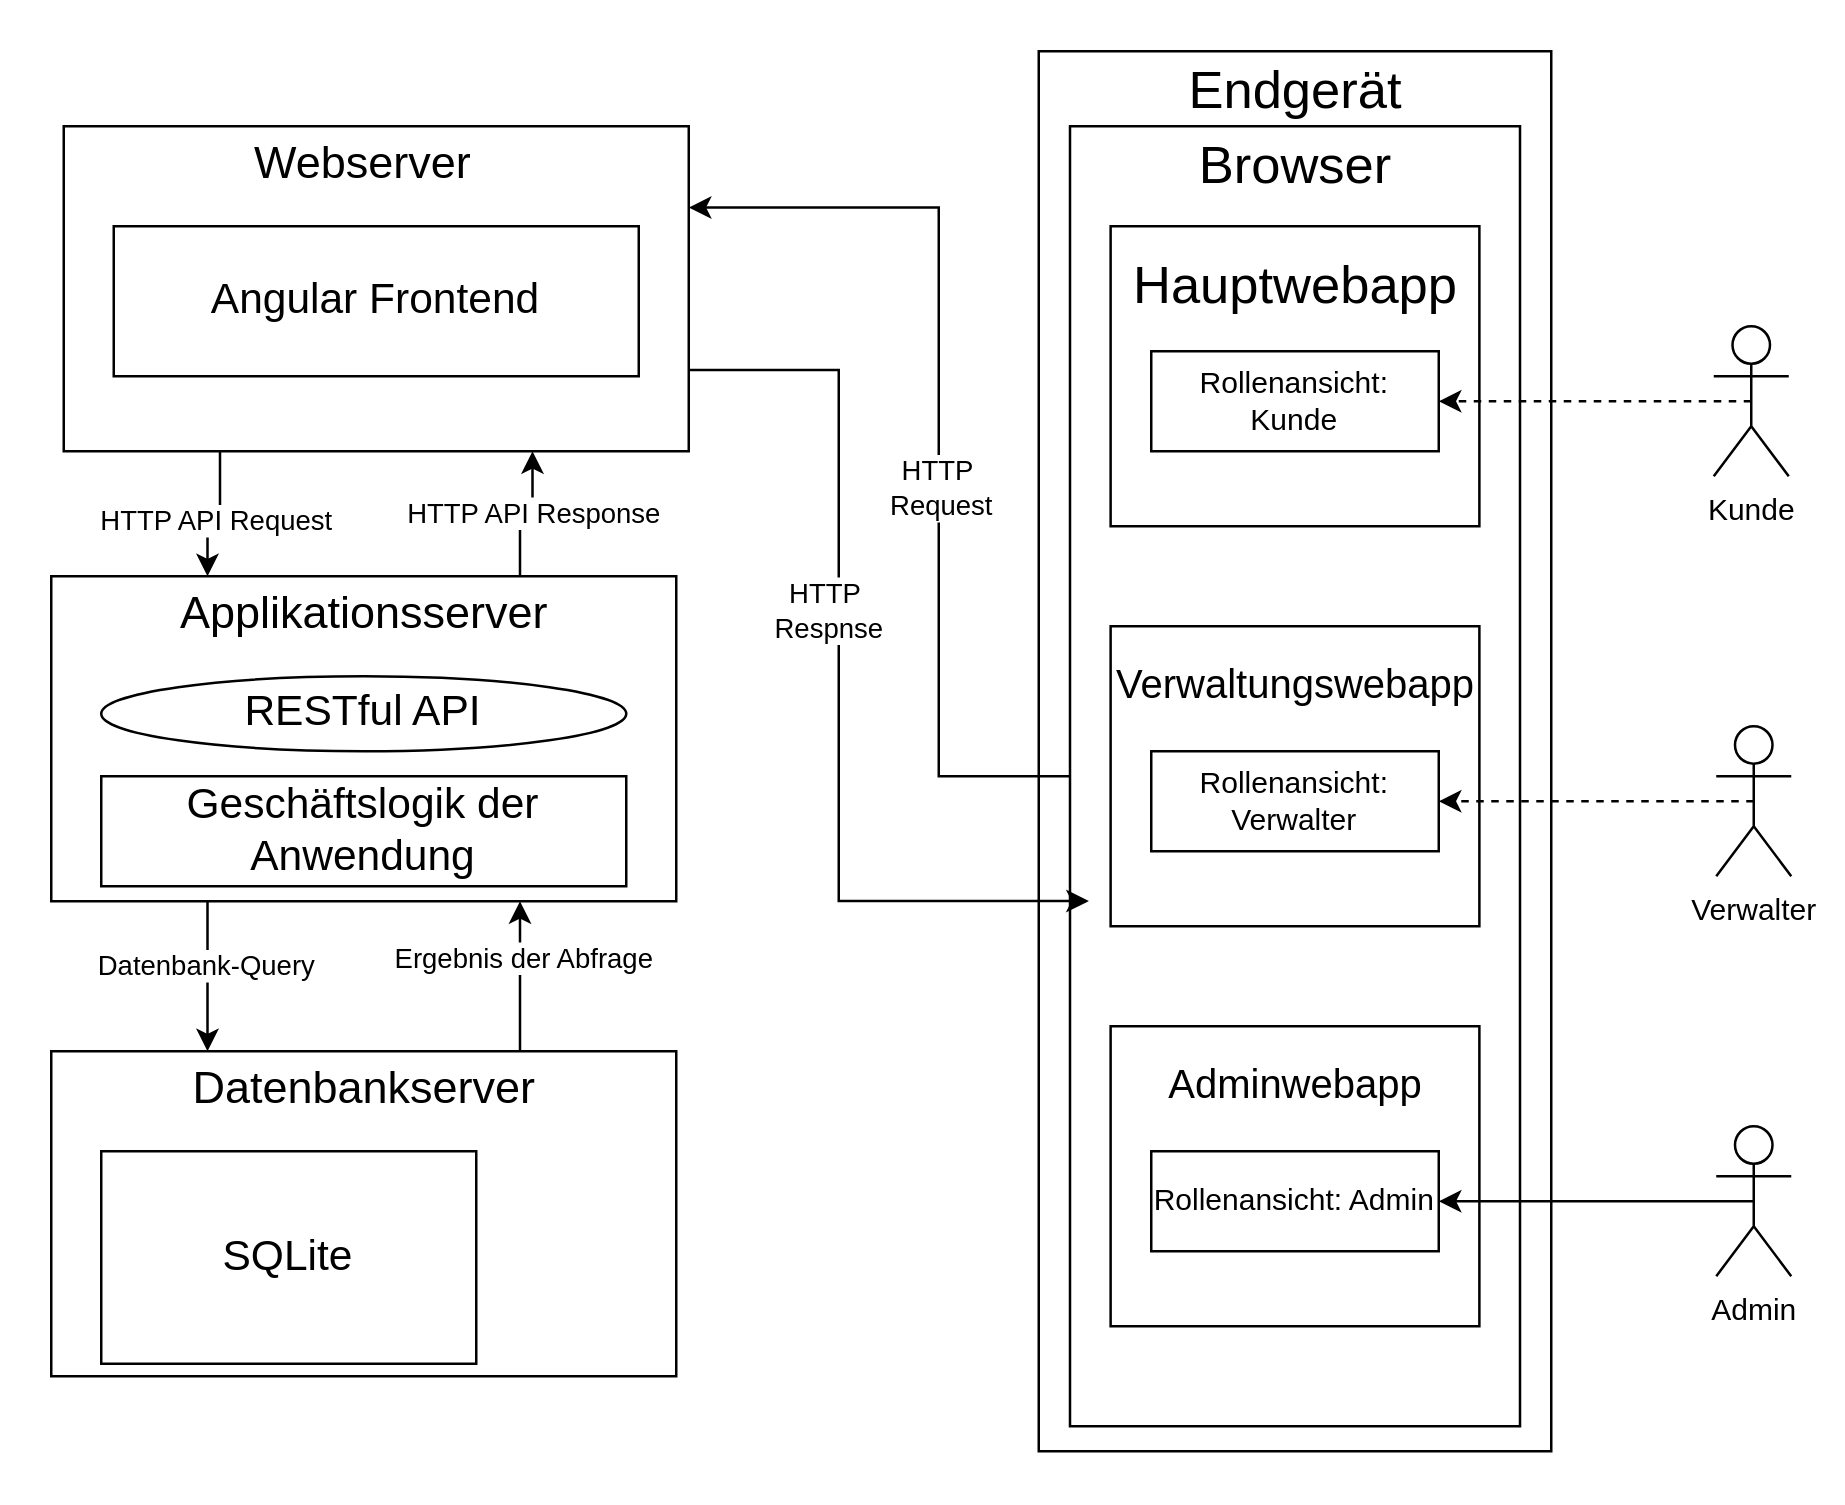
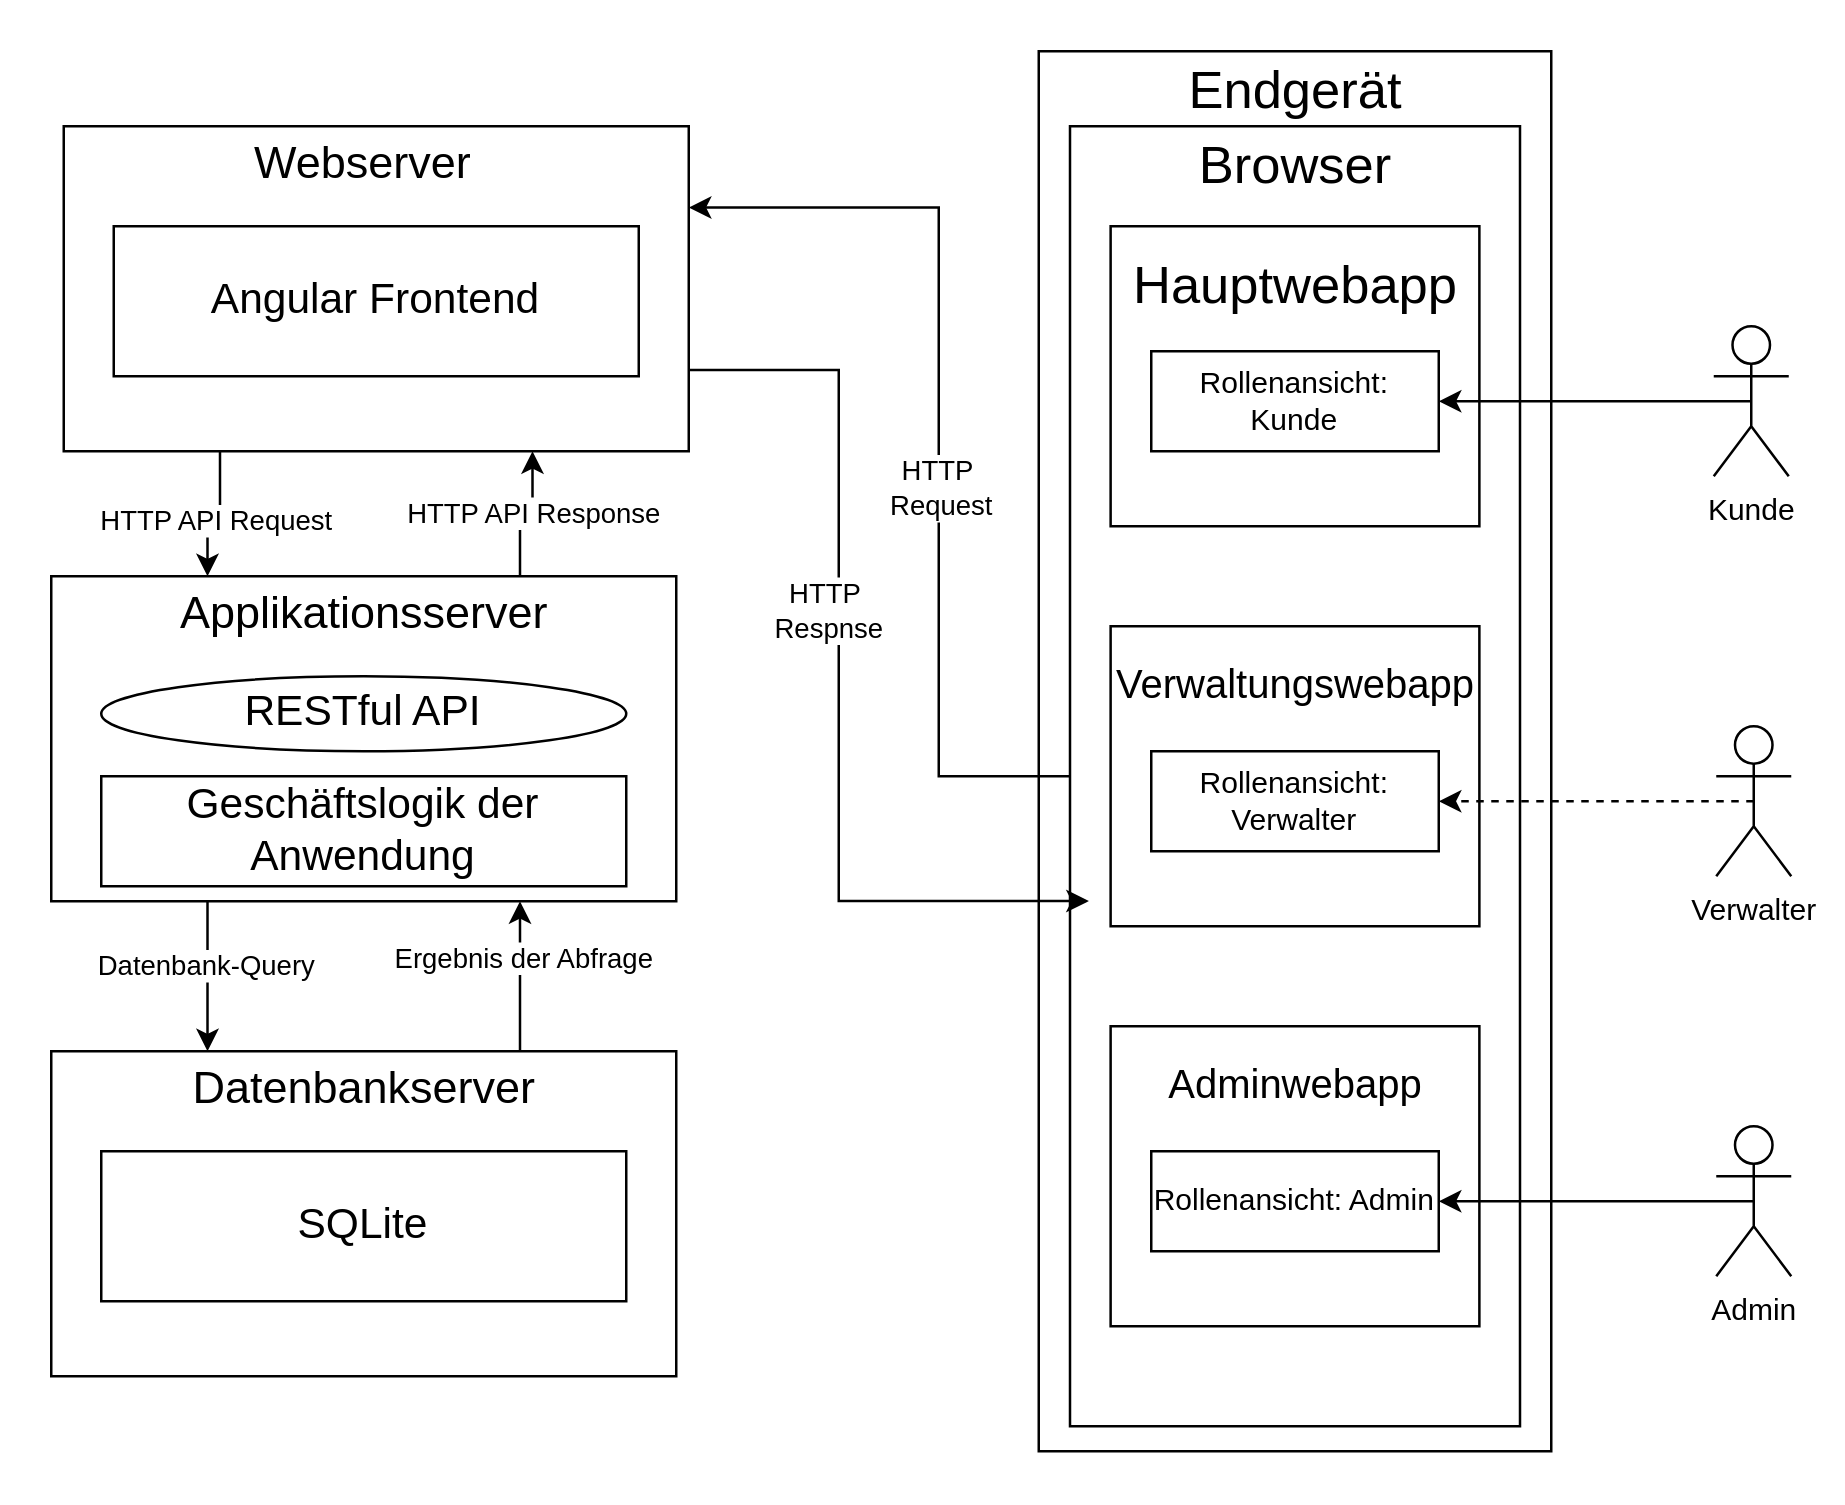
(1600, 401) -> (1600, 401)
(289, 1258) -> (364, 1226)
